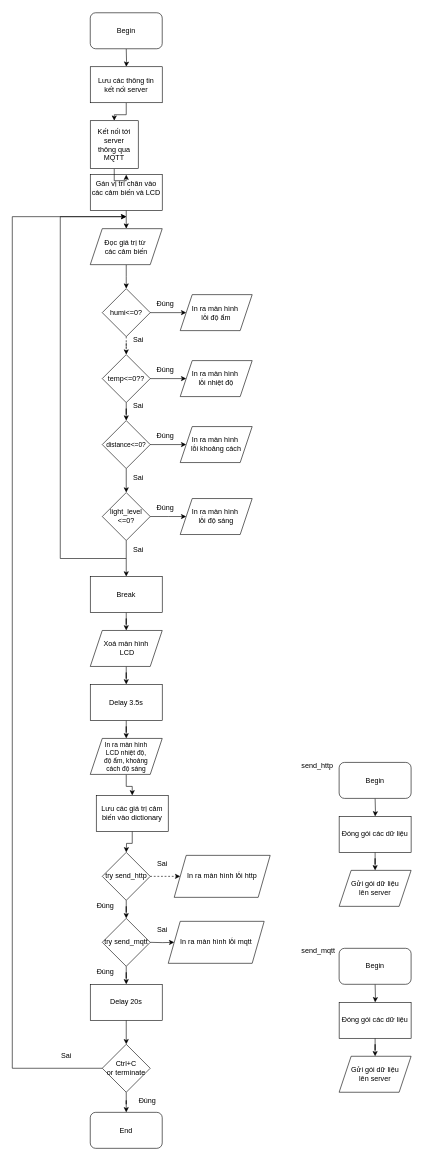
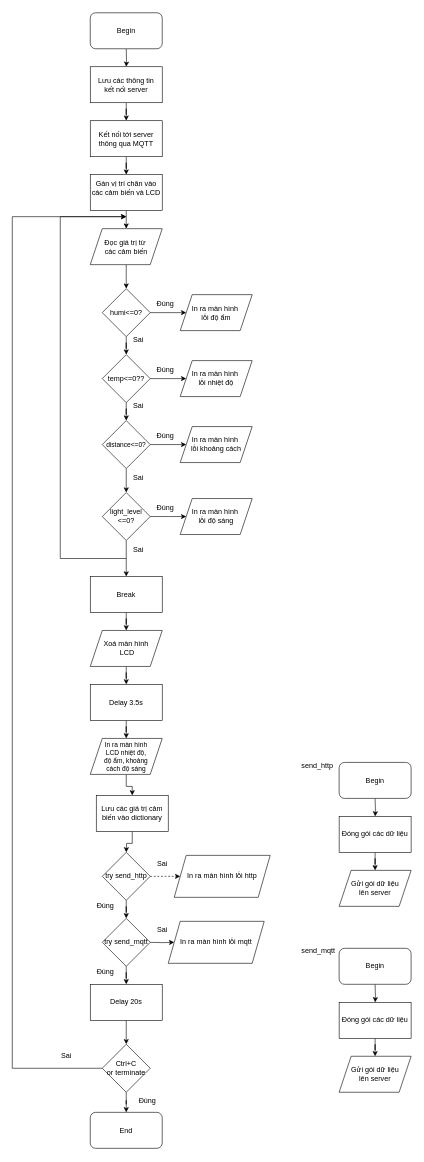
(114, 144) -> (126, 138)
(126, 347) -> (126, 347)
